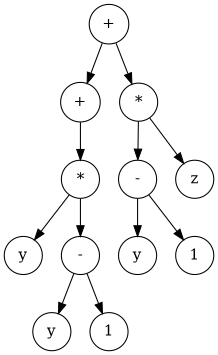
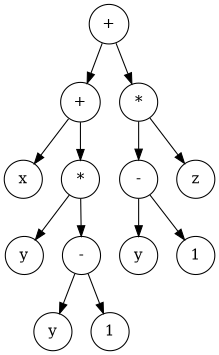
none -> (23, 179)
